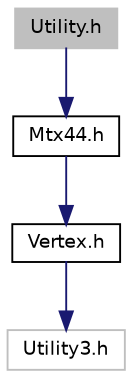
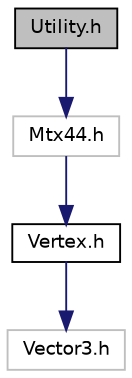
(66, 28) -> (66, 28)
(66, 136) -> (66, 136)
(66, 350) -> (66, 350)
